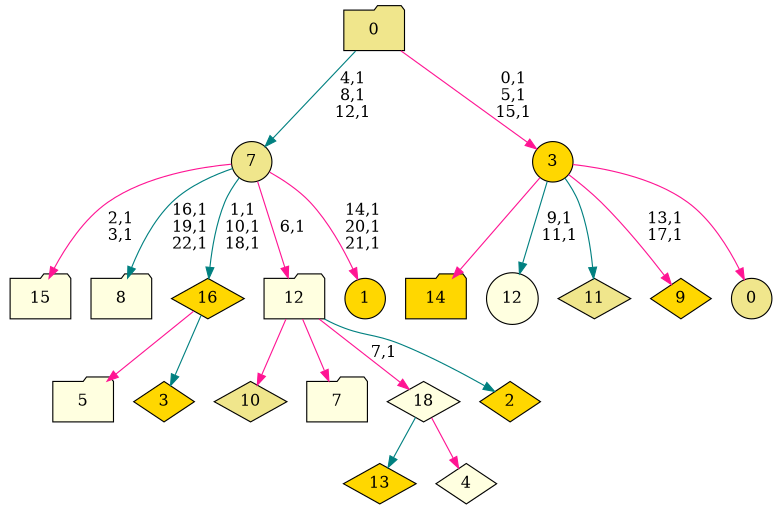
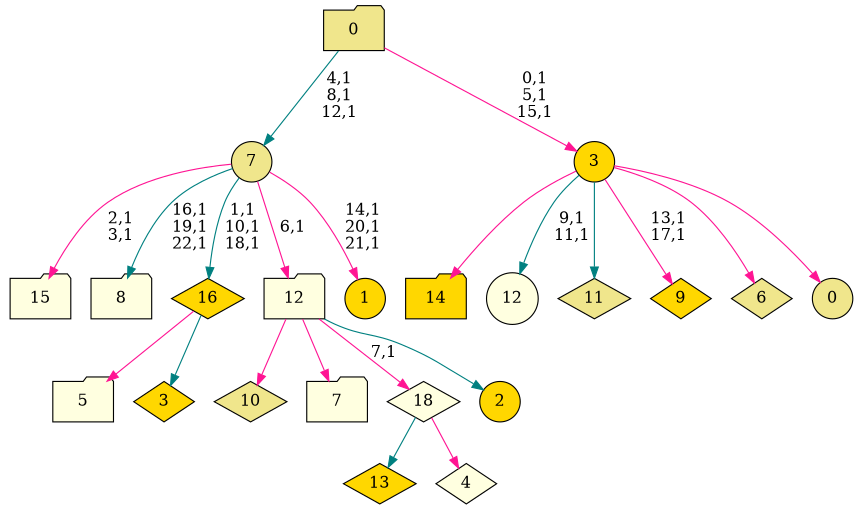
none -> (762, 299)
(510, 402) -> (500, 402)
